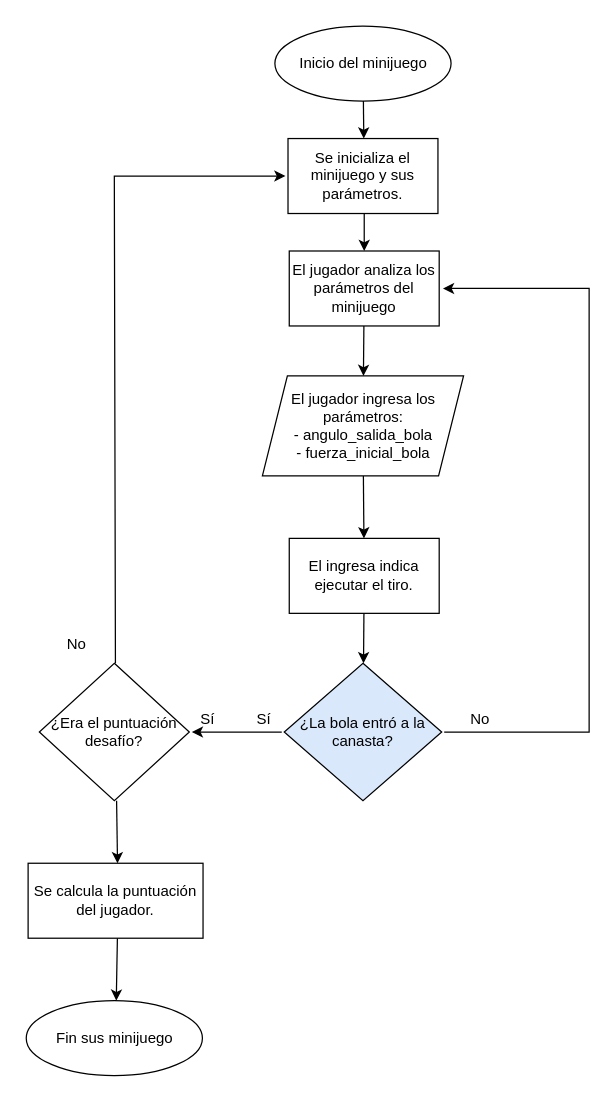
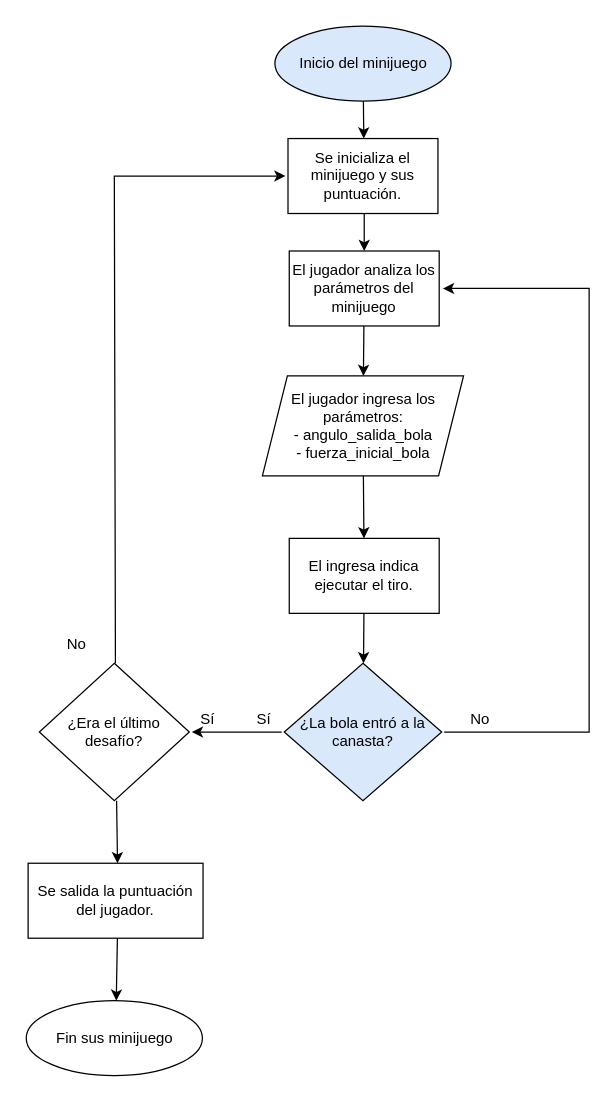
(363, 63) -> (363, 63)
(363, 176) -> (363, 176)
(114, 732) -> (114, 732)
(116, 901) -> (116, 901)
